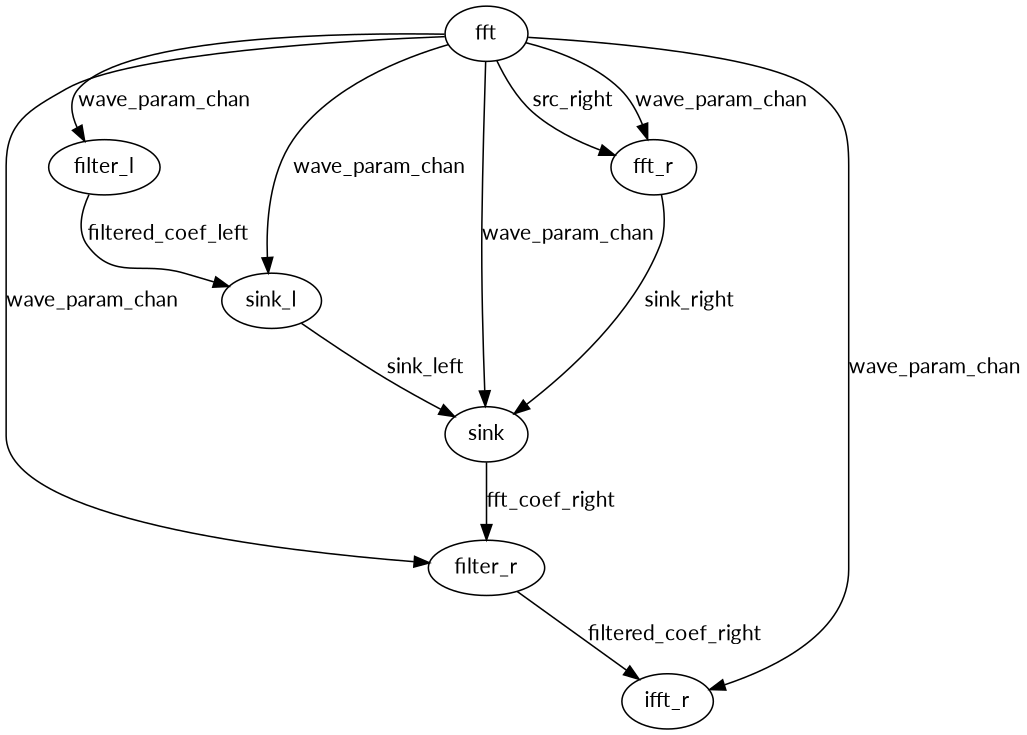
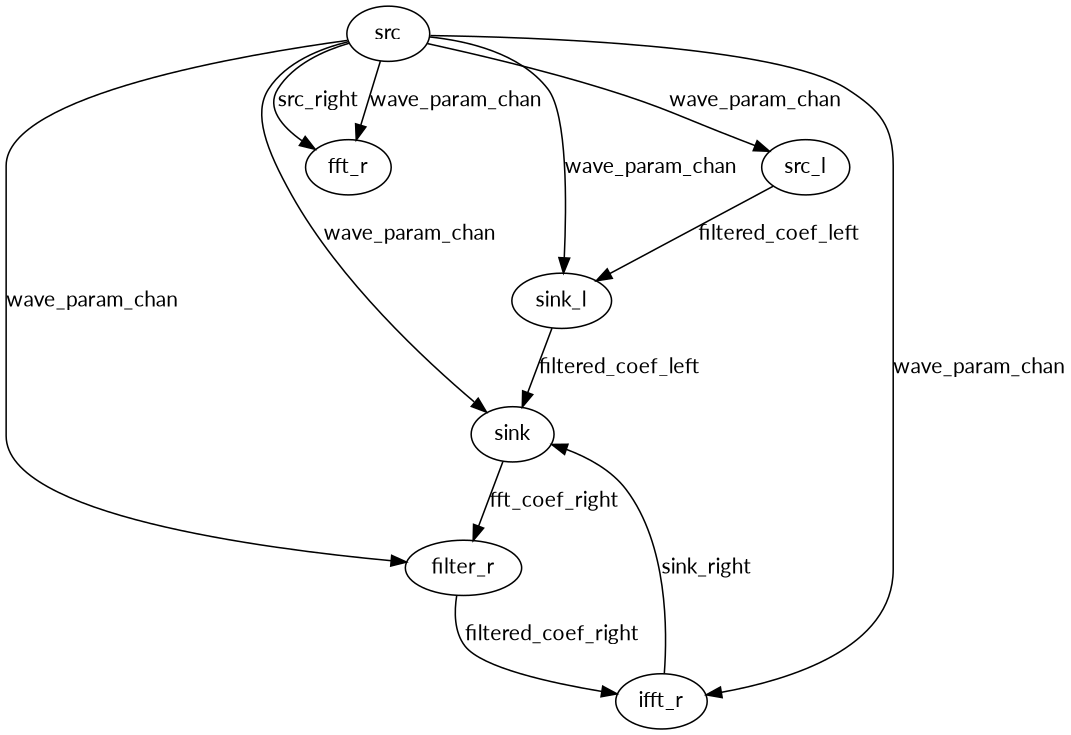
(487, 34) -> (388, 34)
(104, 167) -> (806, 167)
(620, 313) -> (652, 543)
(426, 368) -> (620, 368)
